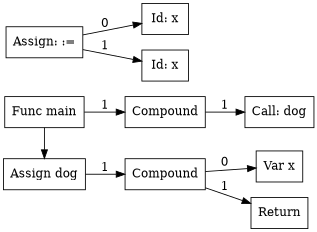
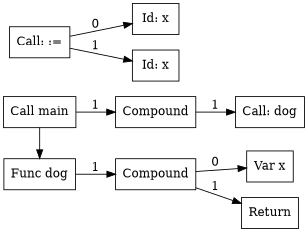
(44, 42) -> (40, 42)
(44, 112) -> (40, 112)
(44, 174) -> (40, 174)
